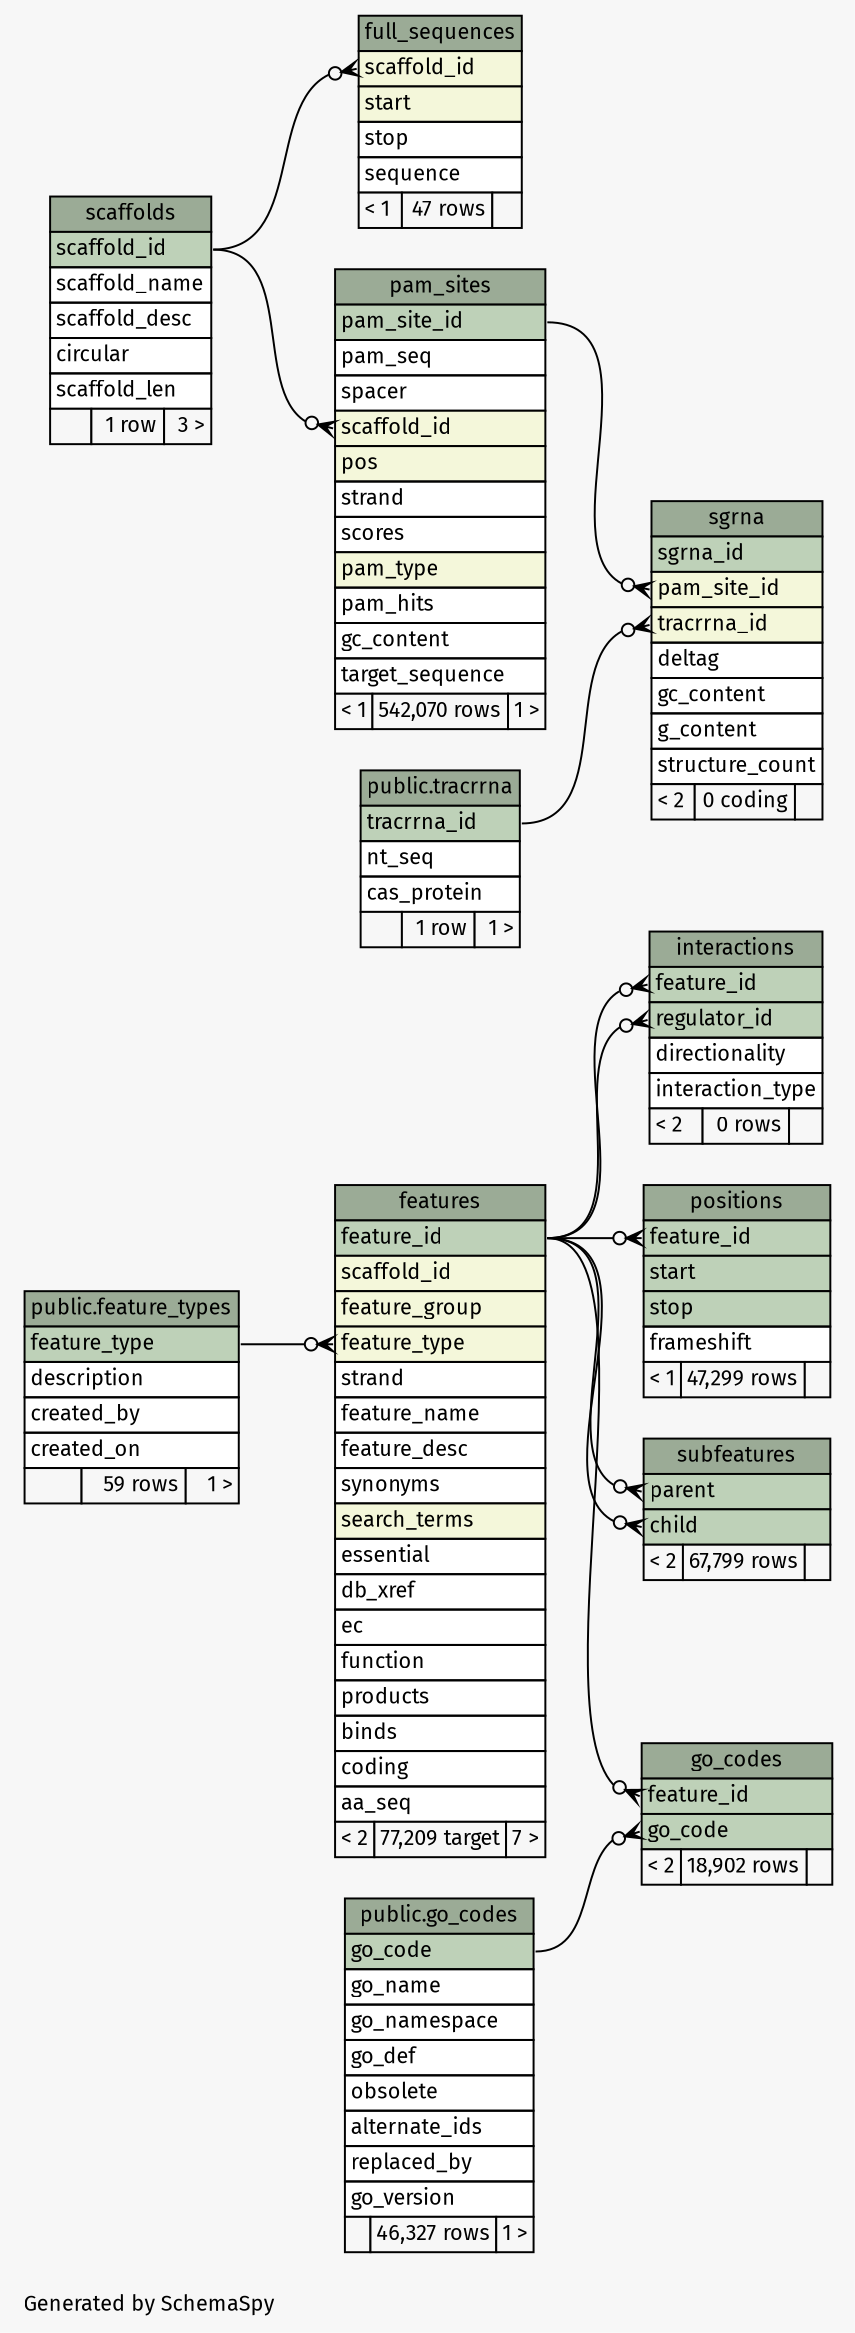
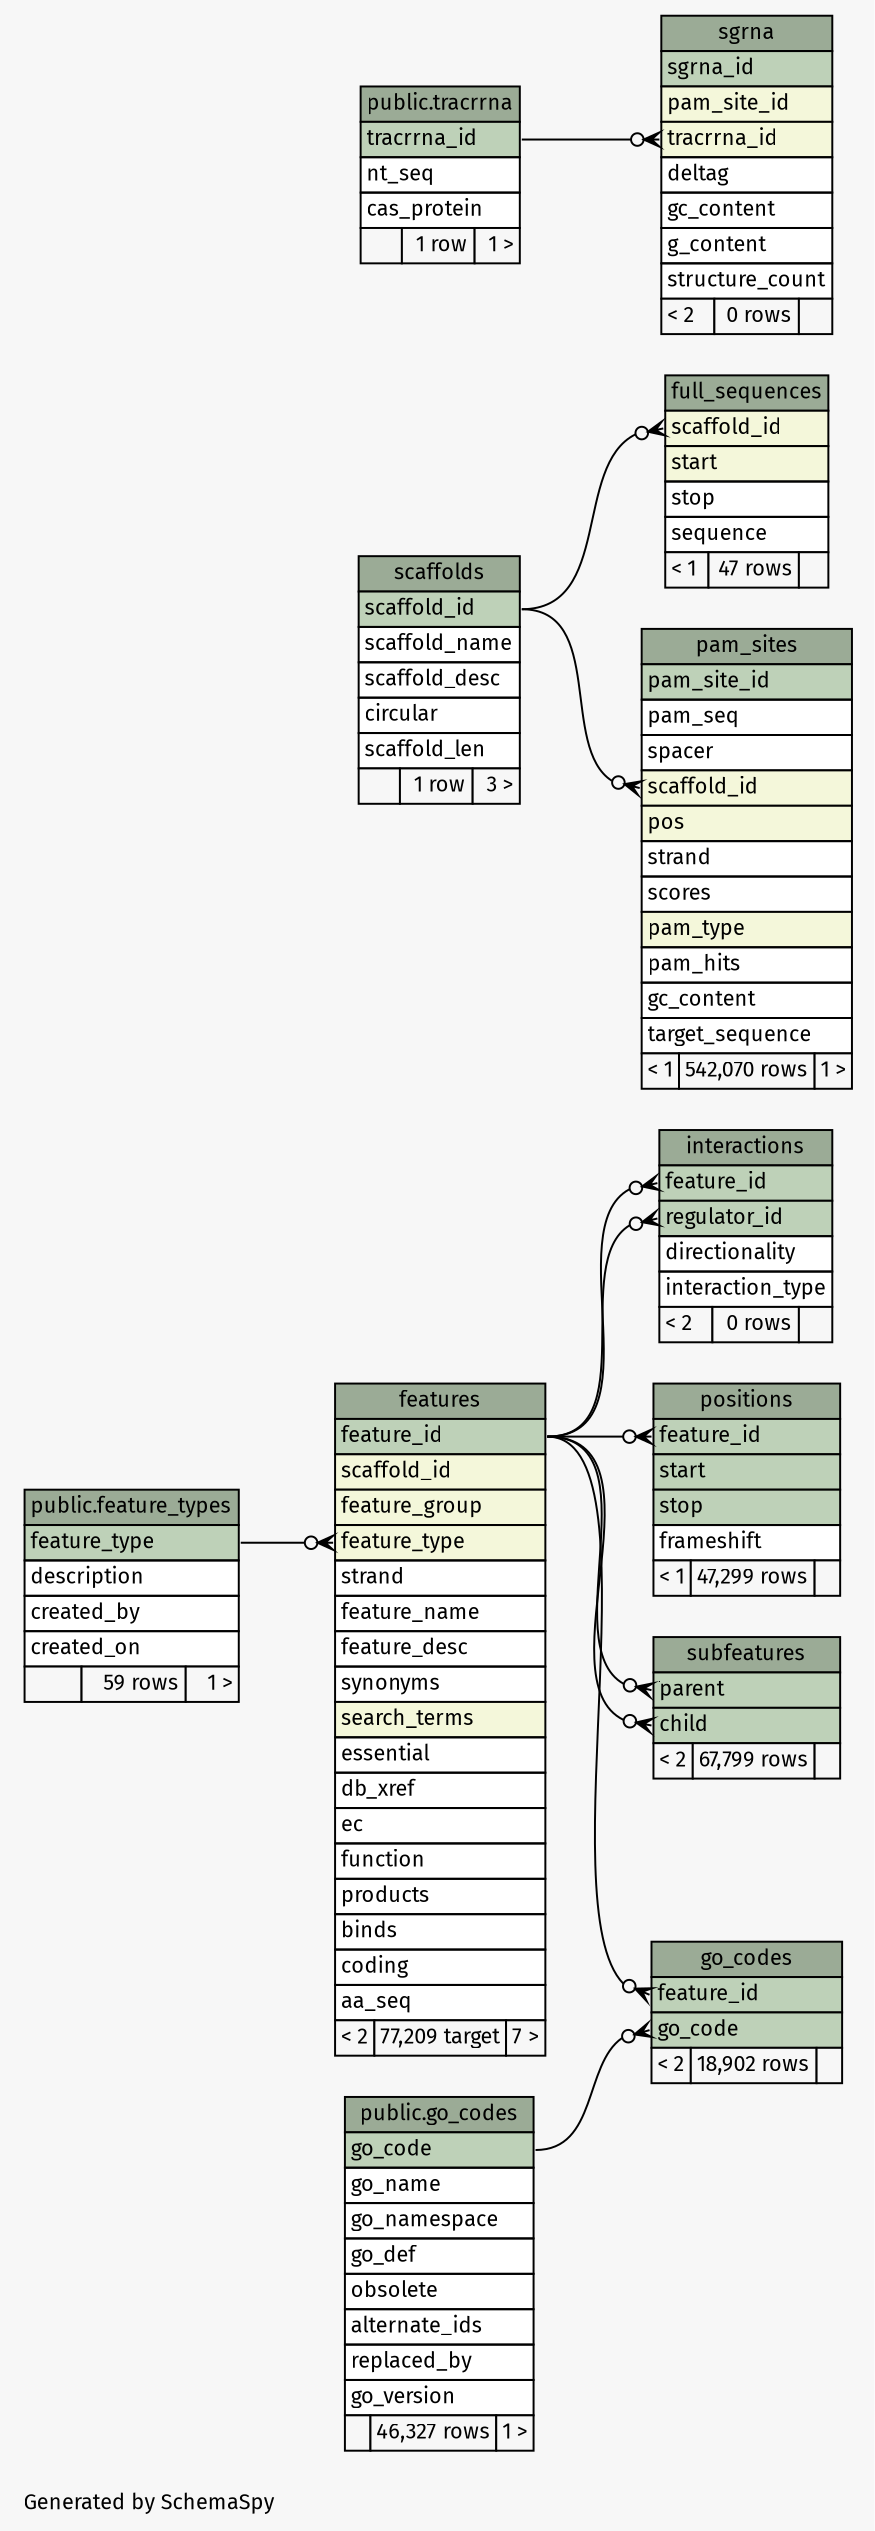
(600, 442) -> none
(746, 801) -> (760, 315)
